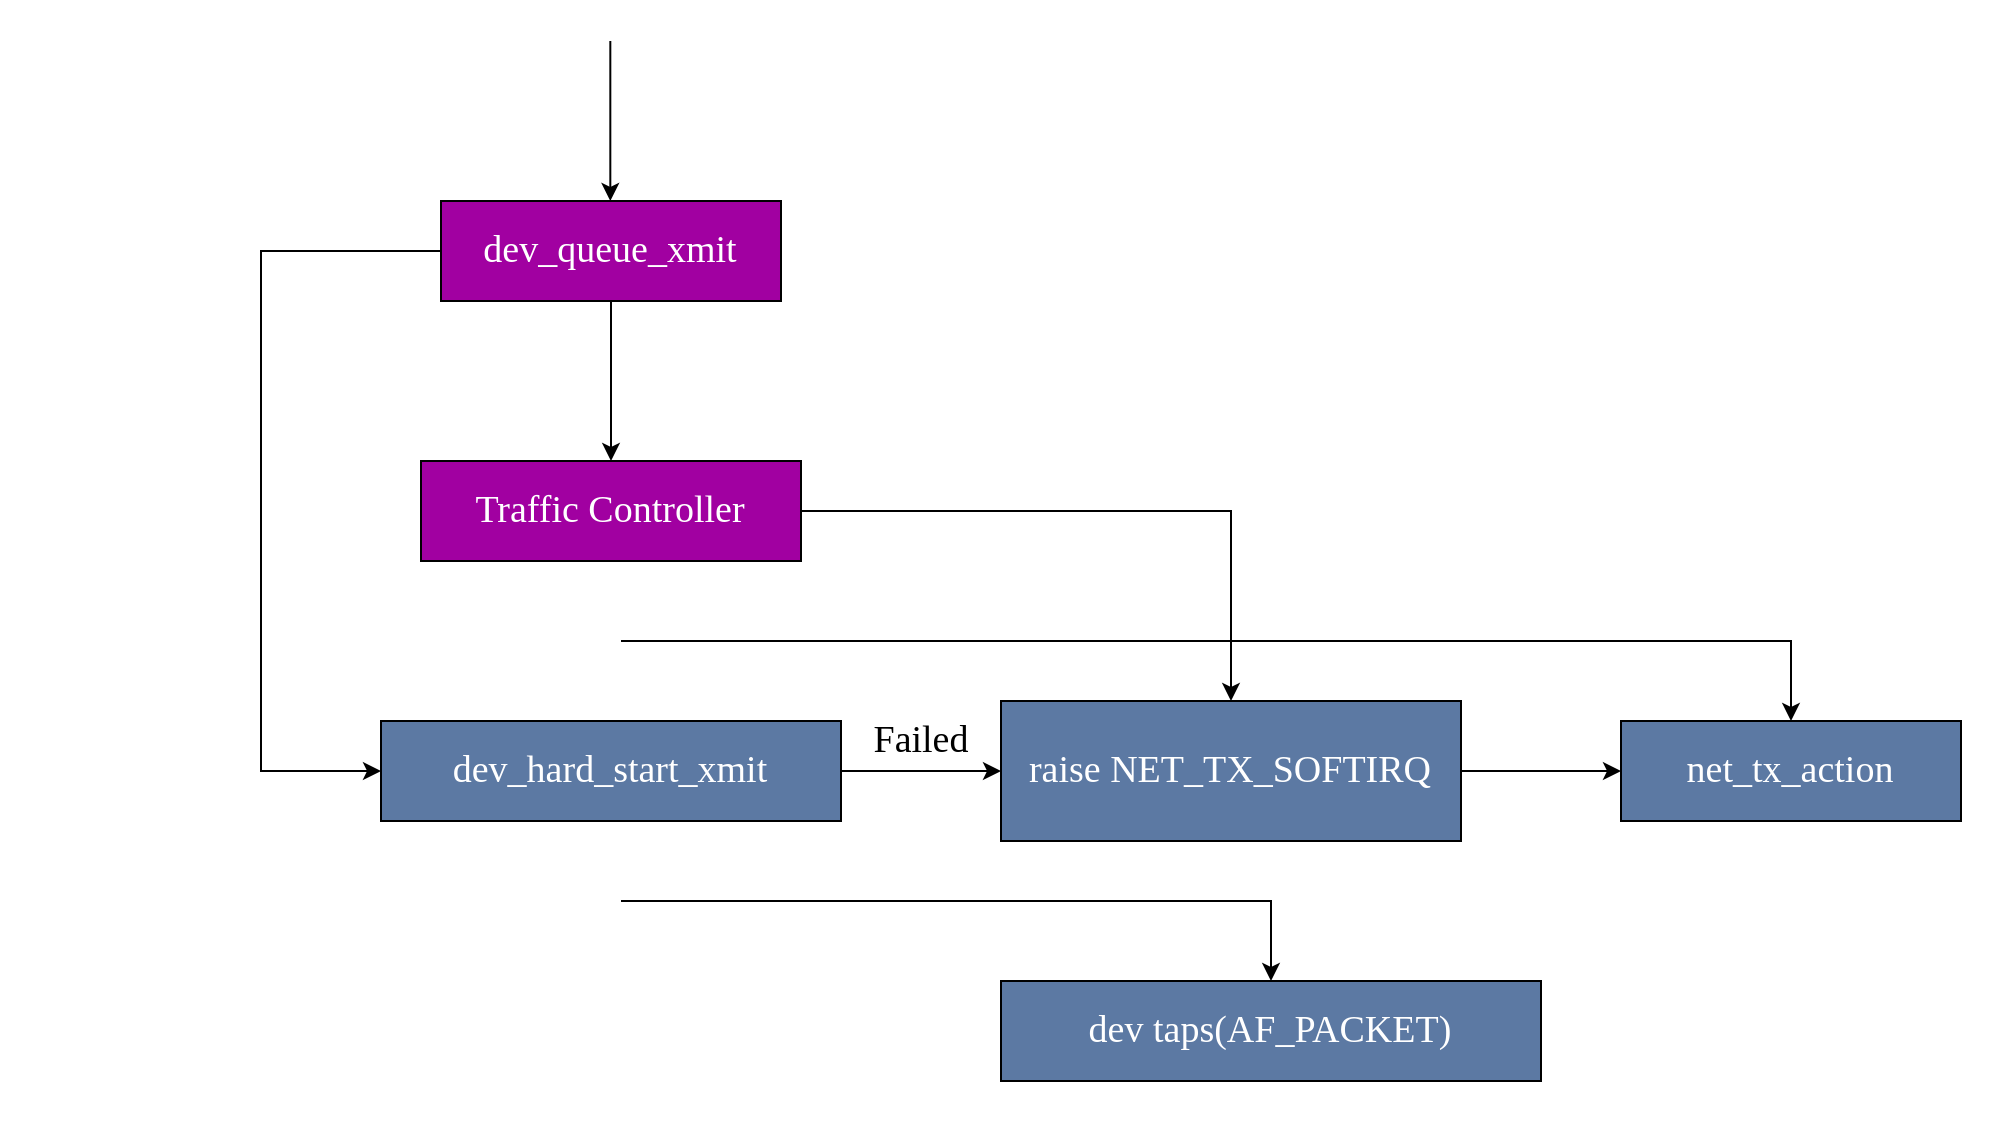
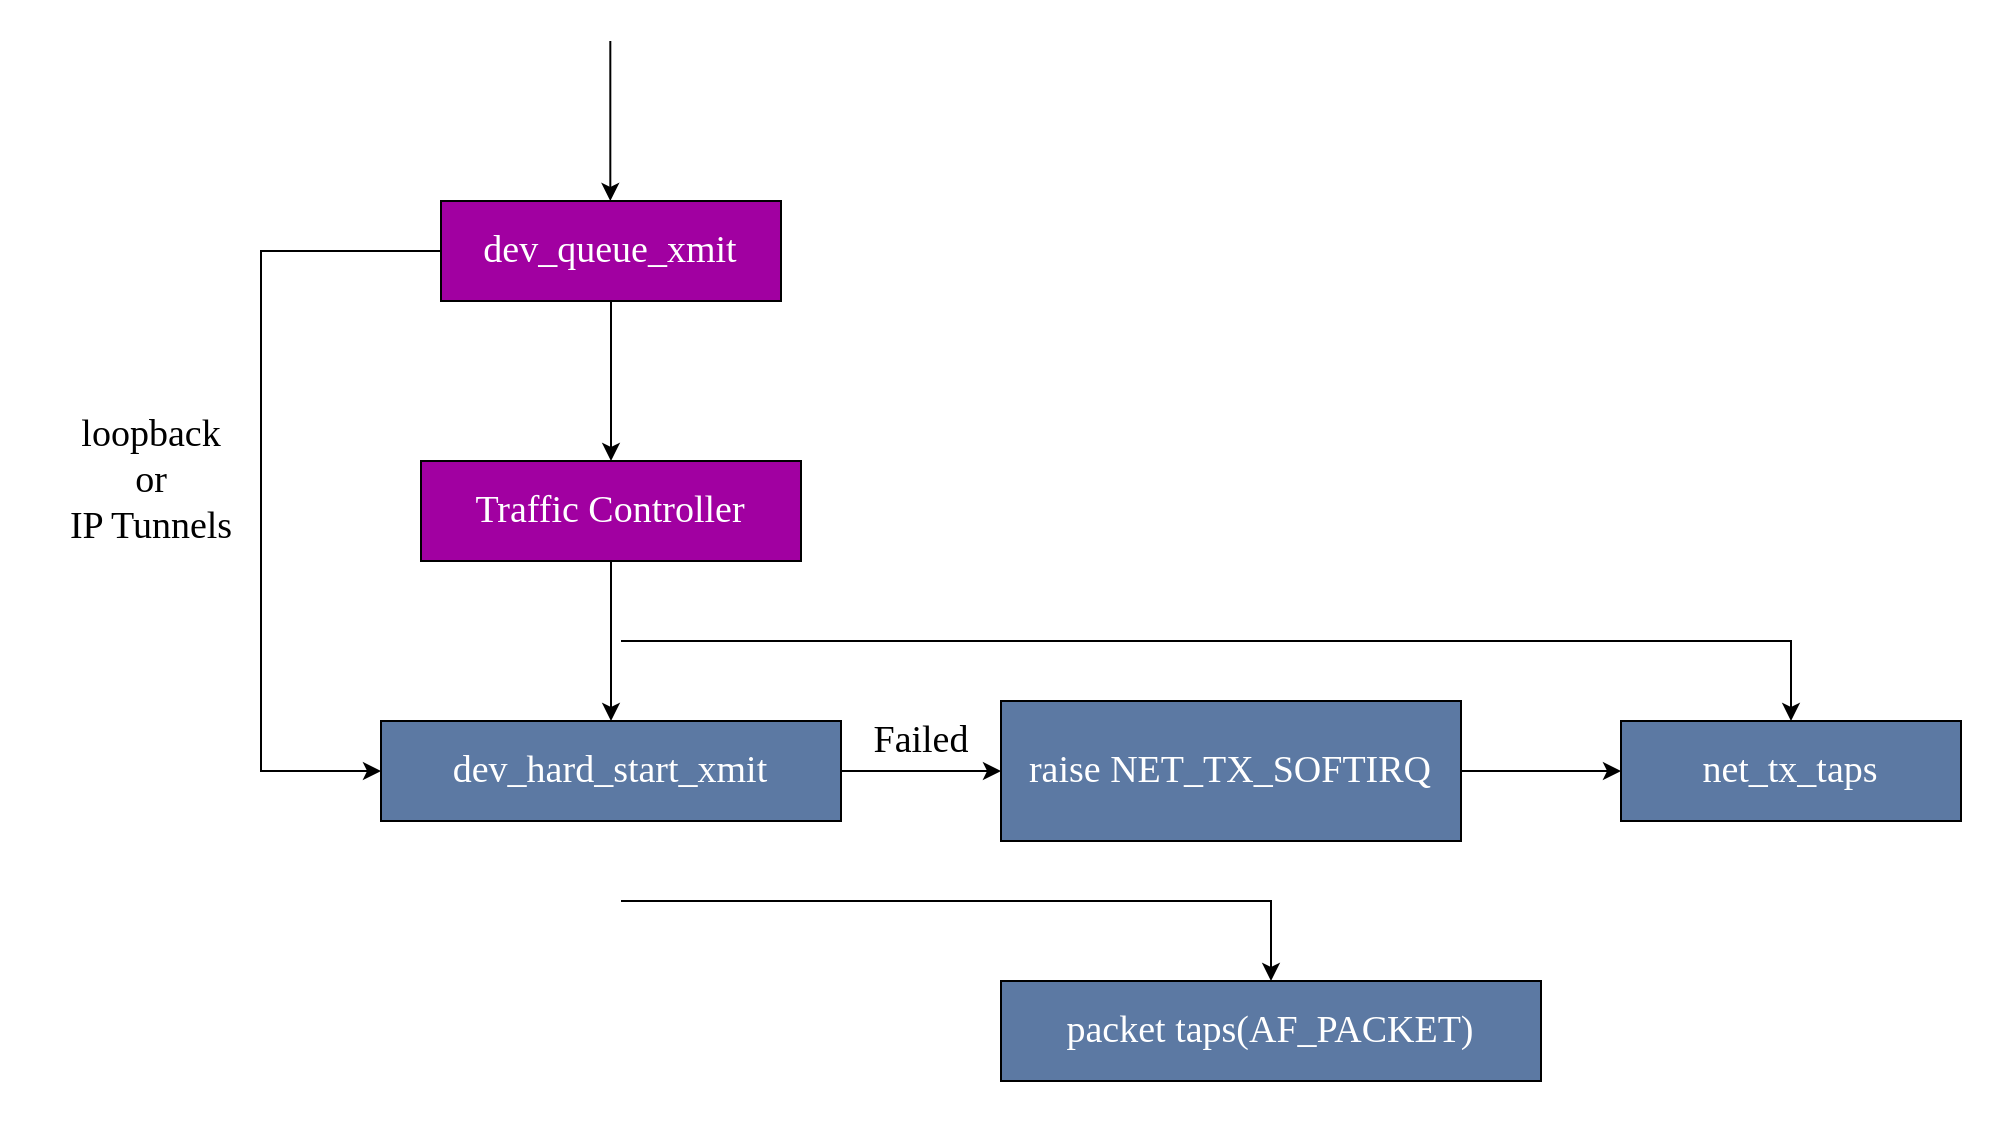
none -> (151, 481)
(1104, 511) -> (611, 634)
(1791, 771) -> (1791, 771)
(1271, 1031) -> (1271, 1031)
